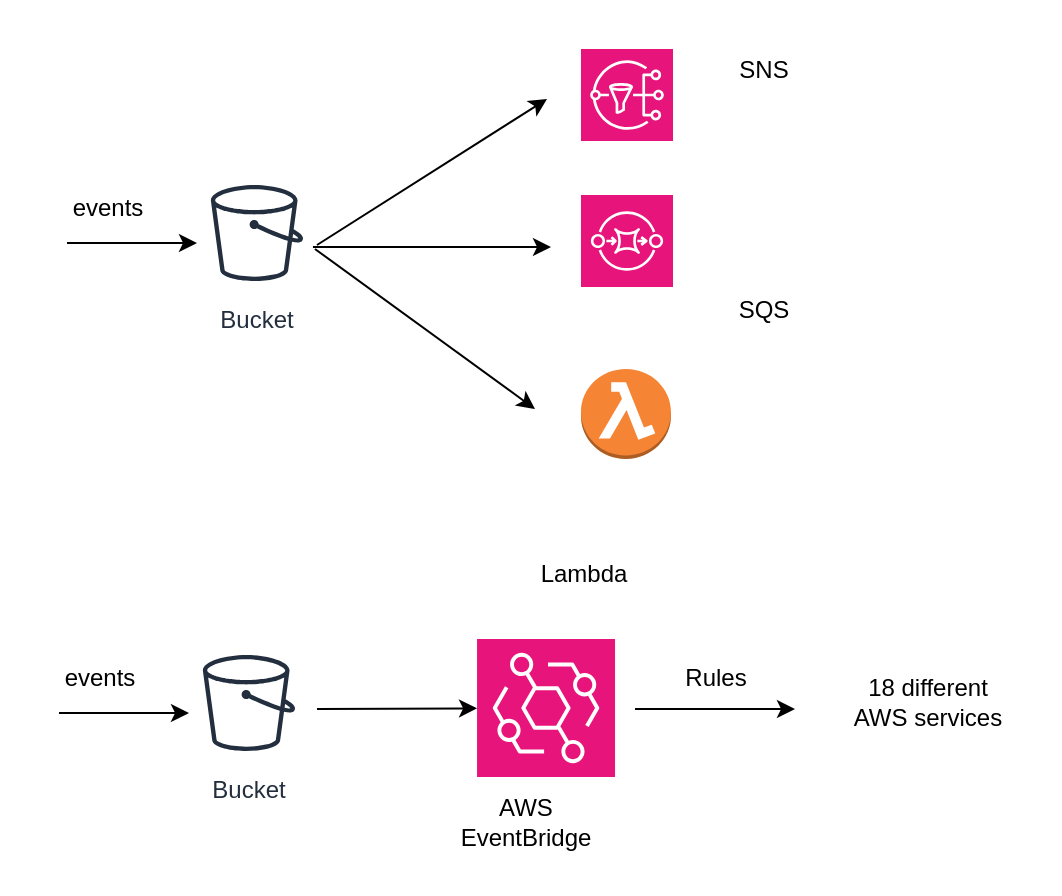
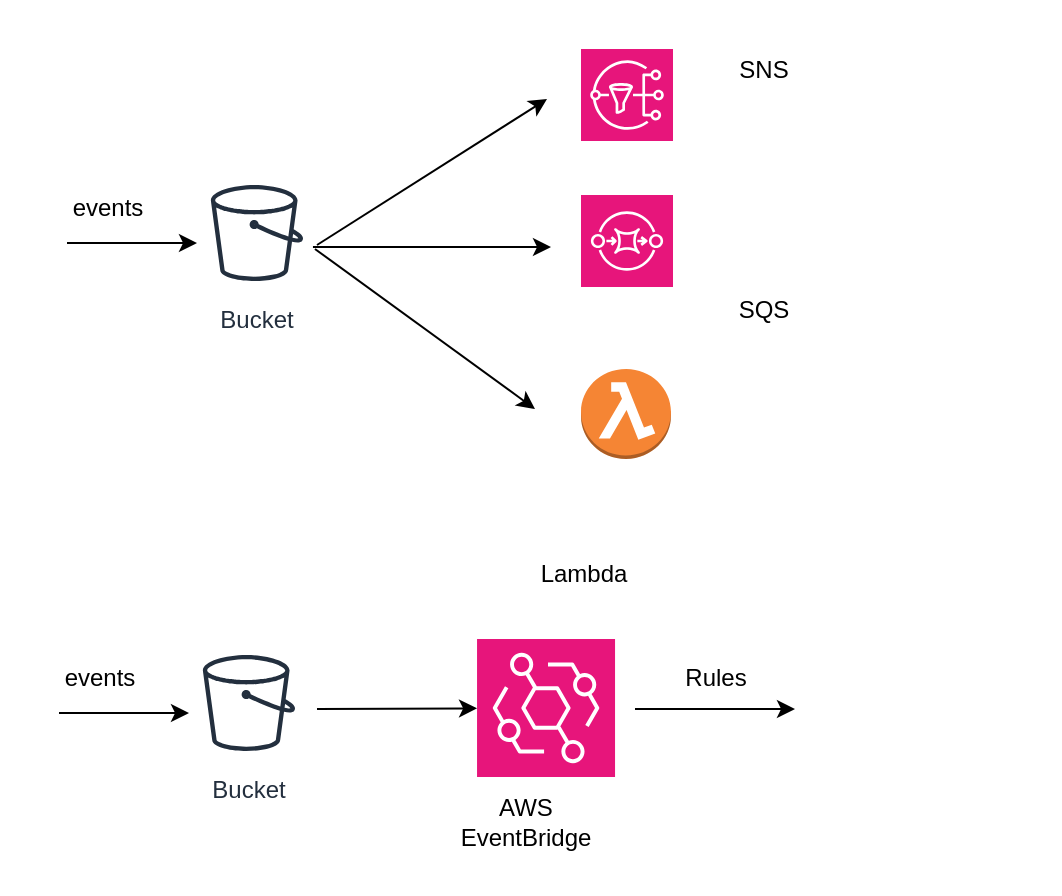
(929, 703) -> none
